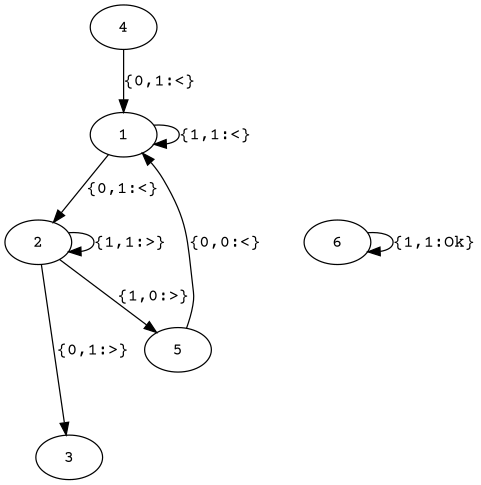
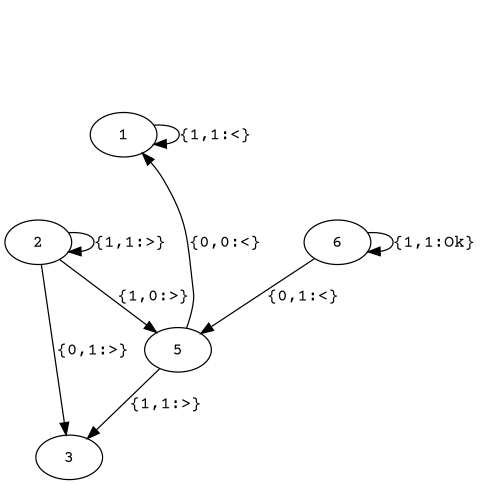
(124, 27) -> none
(85, 184) -> none
none -> (263, 293)
none -> (128, 399)
